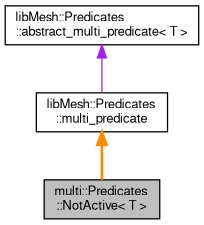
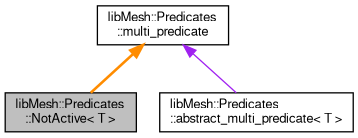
(102, 76) -> (215, 73)
(102, 199) -> (71, 112)
